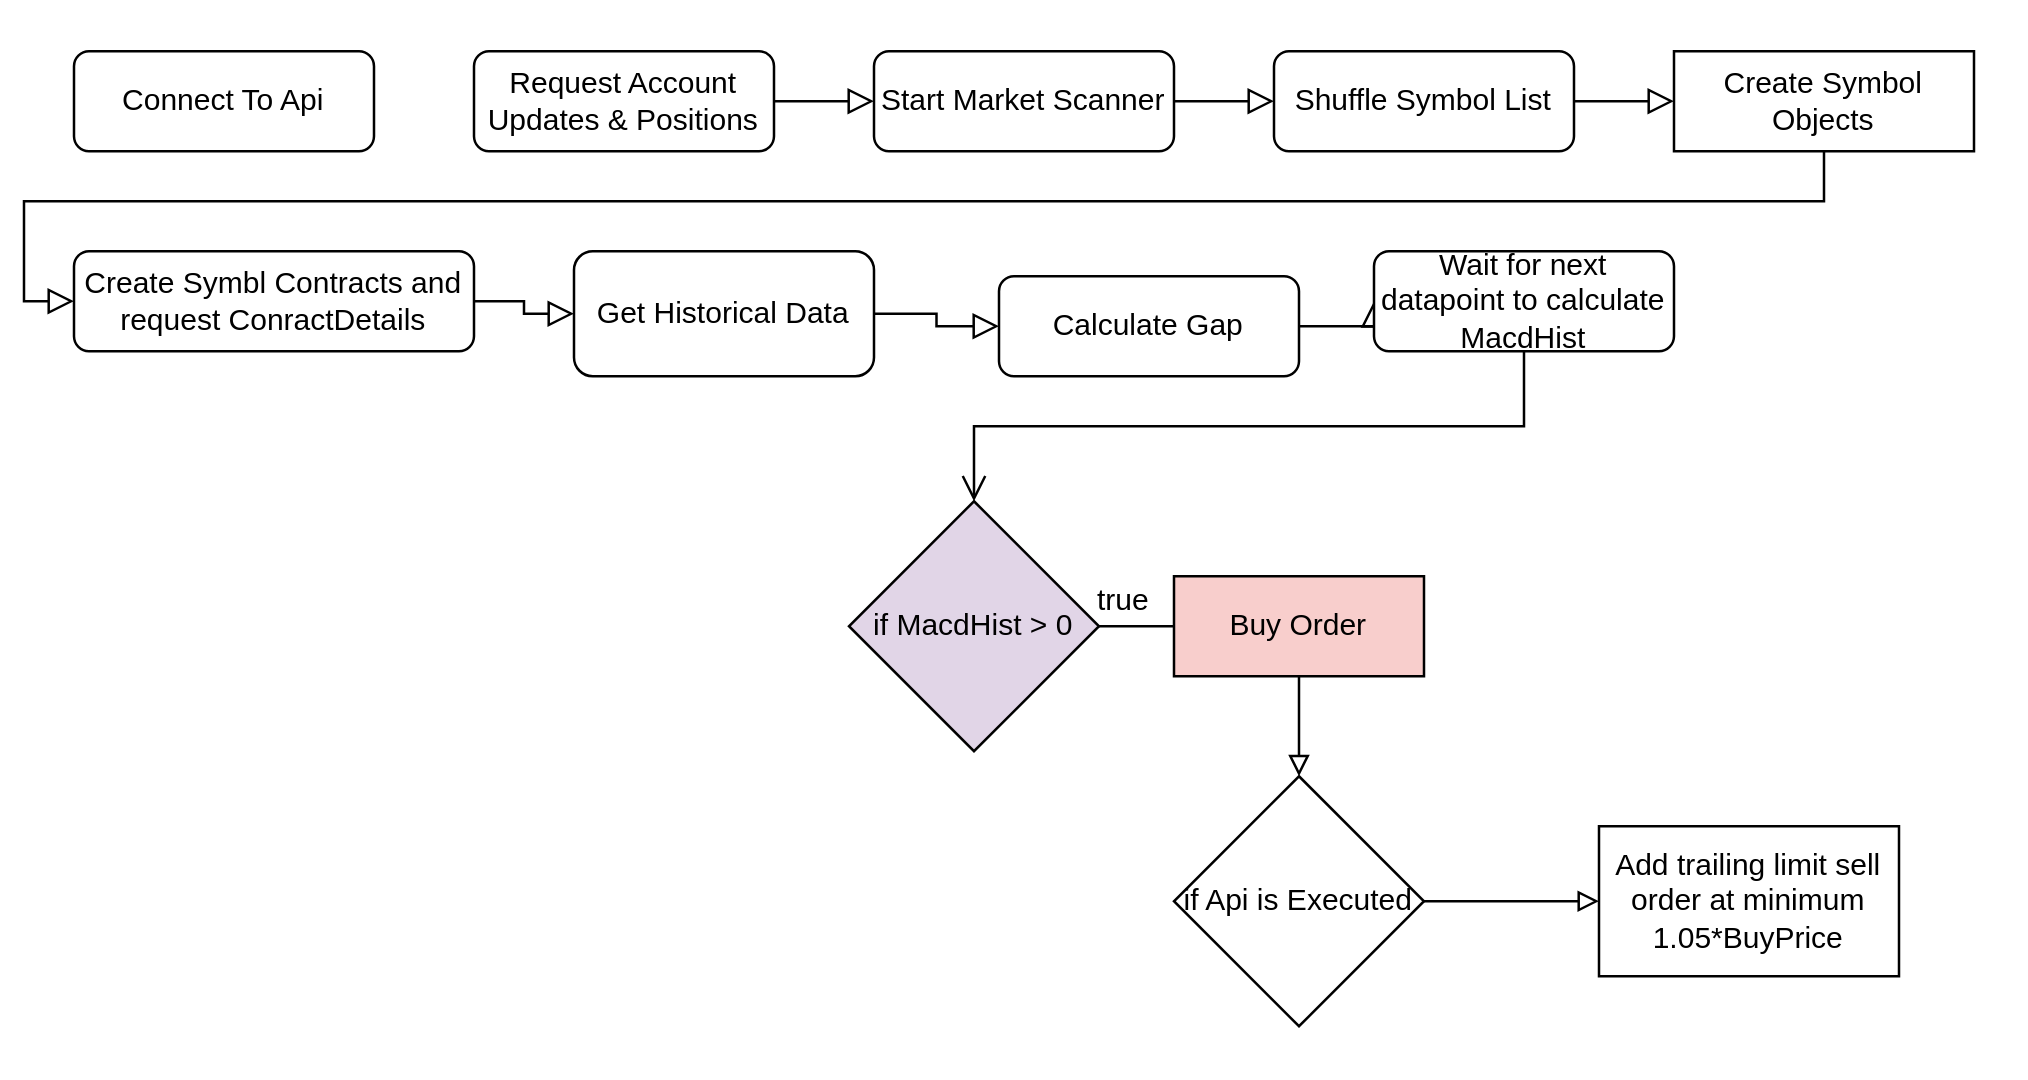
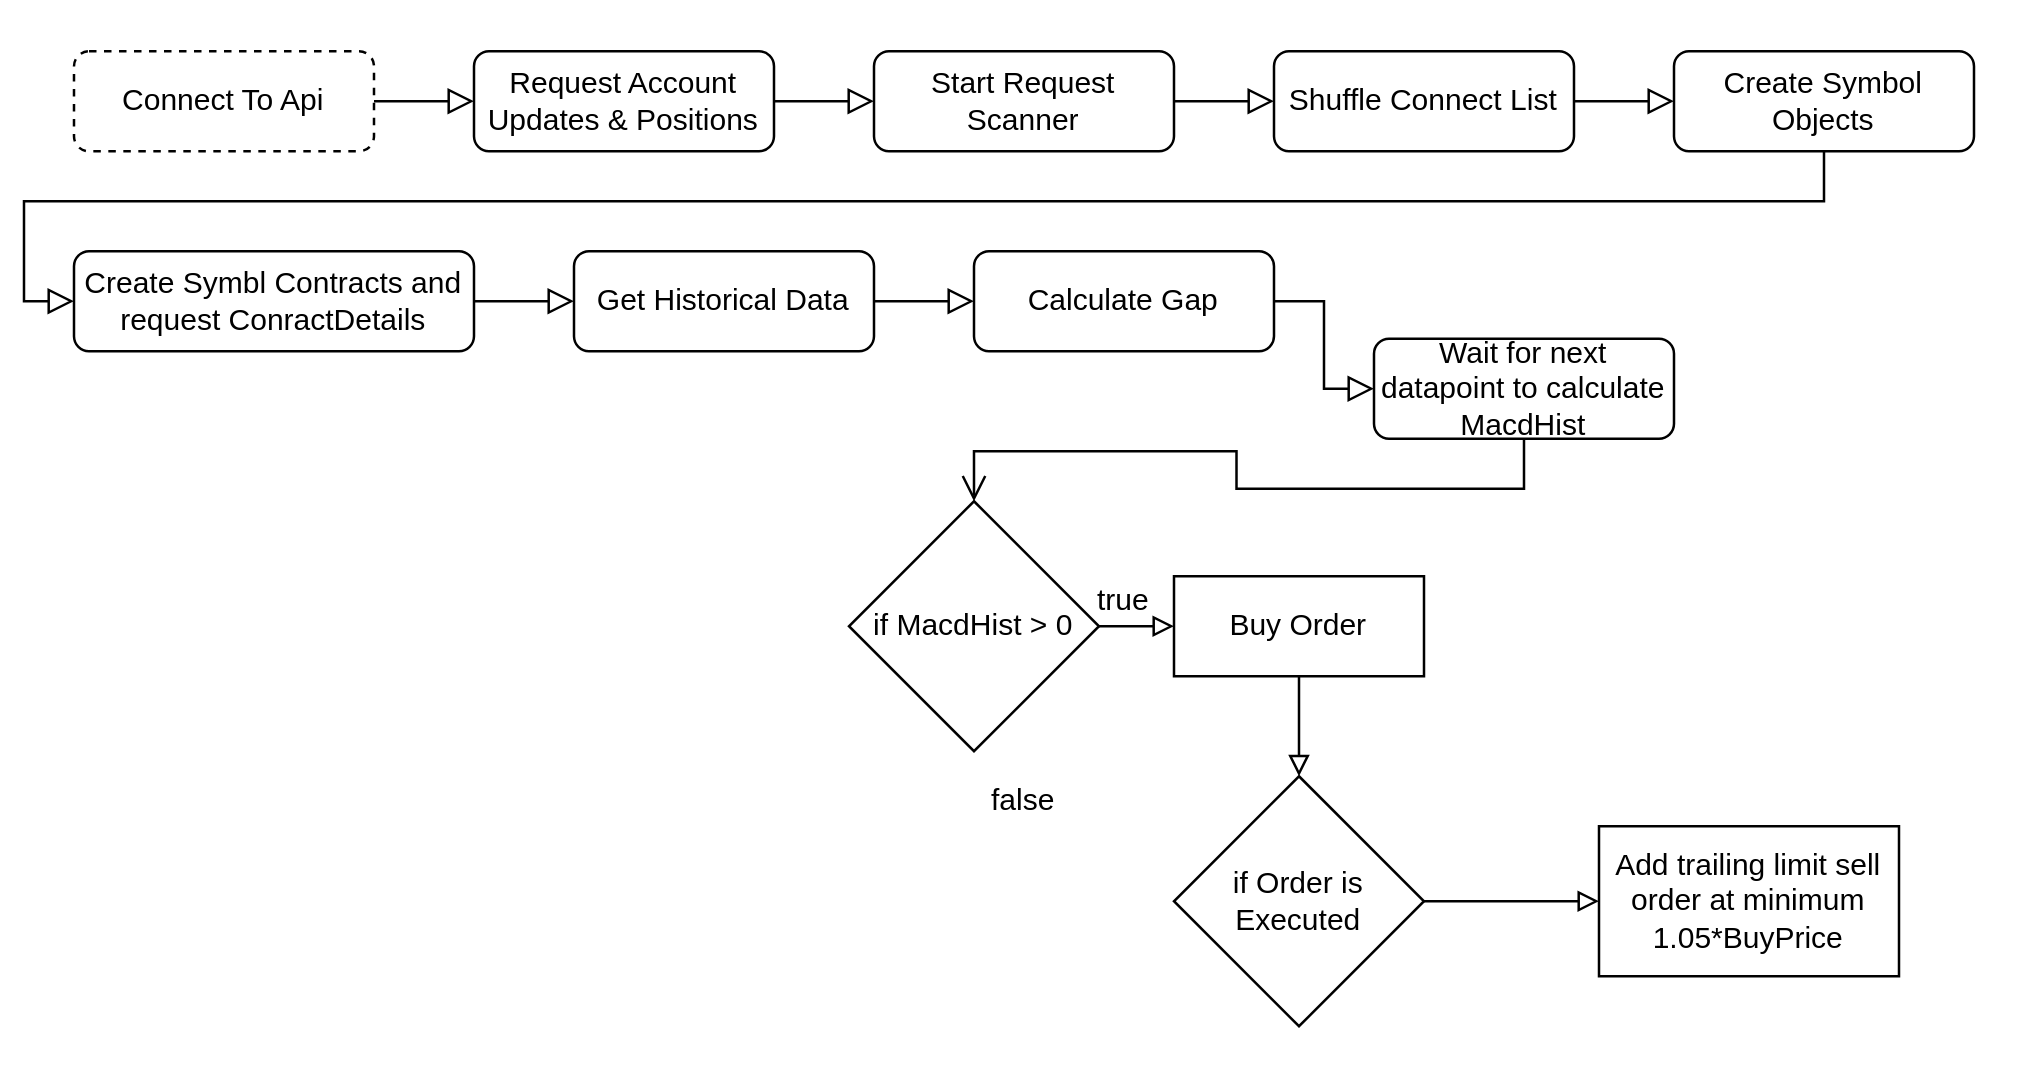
(224, 101) -> (224, 101)
none -> (411, 101)
(1024, 101) -> (1024, 101)
(1424, 101) -> (1424, 101)
(1824, 101) -> (1824, 101)
(1524, 301) -> (1524, 389)
(724, 314) -> (724, 301)
(1149, 326) -> (1124, 301)
(974, 626) -> (974, 626)
(1160, 626) -> (1151, 626)
(1299, 626) -> (1299, 626)
none -> (1024, 801)
(1299, 901) -> (1299, 901)
